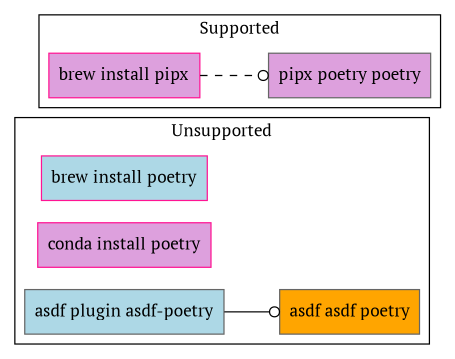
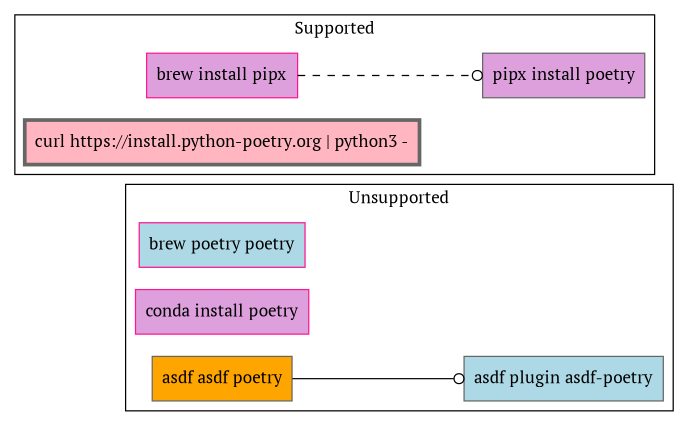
(350, 75) -> (564, 75)
none -> (222, 142)
(124, 178) -> (222, 245)
(247, 312) -> (373, 379)
